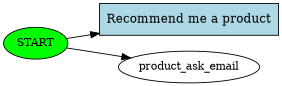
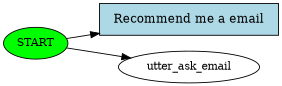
(189, 19) -> (189, 19)
(189, 67) -> (189, 67)
